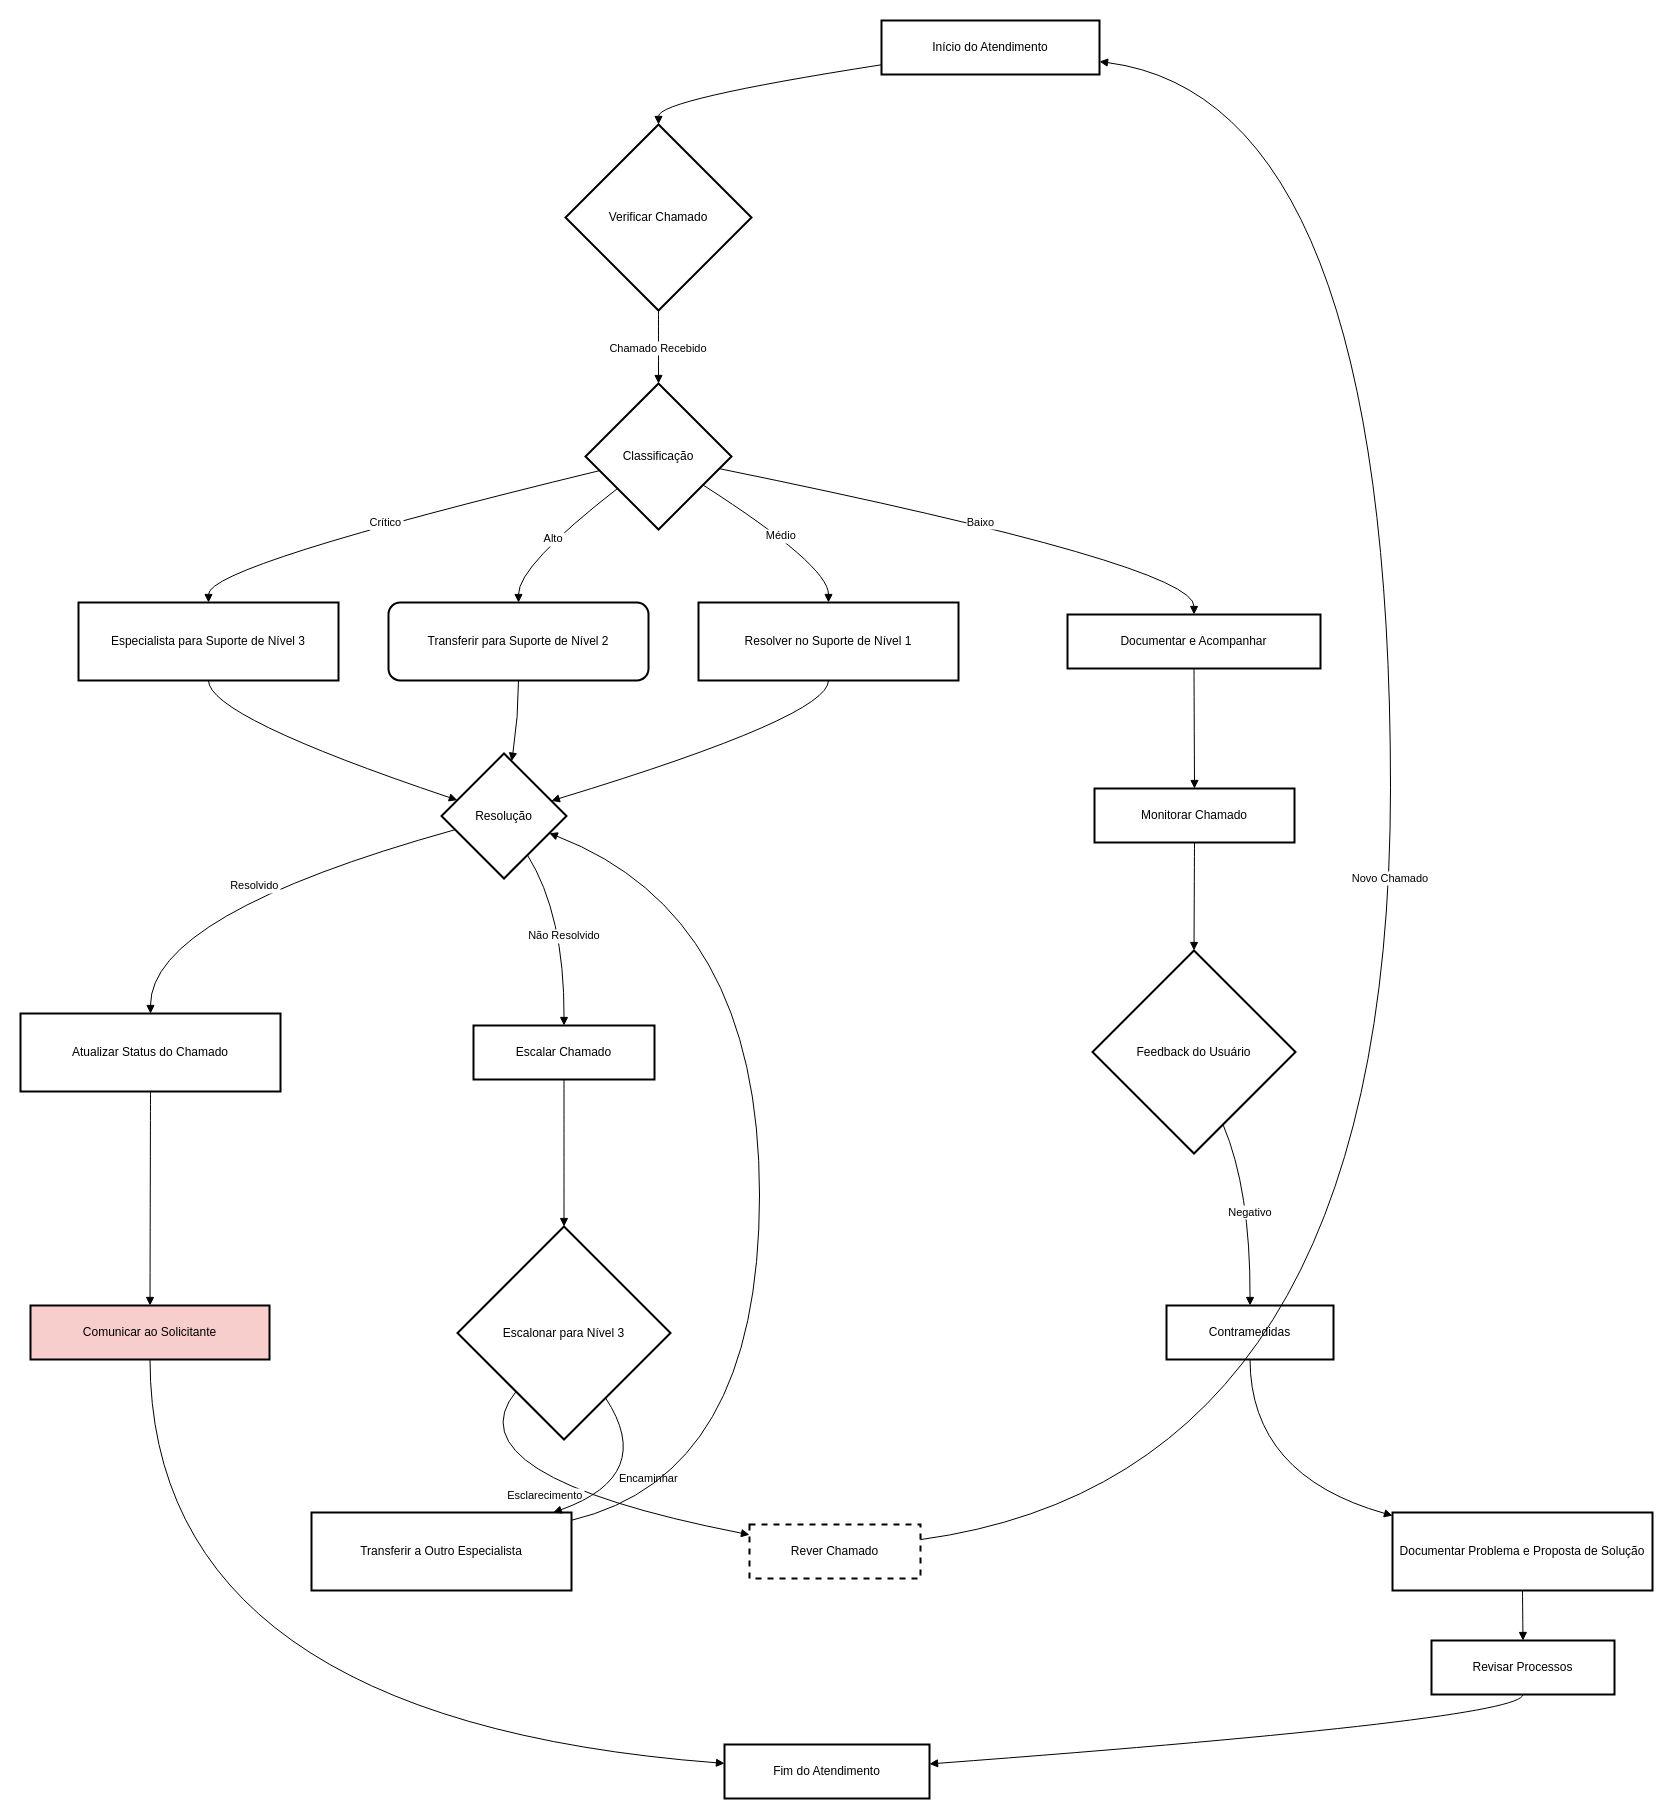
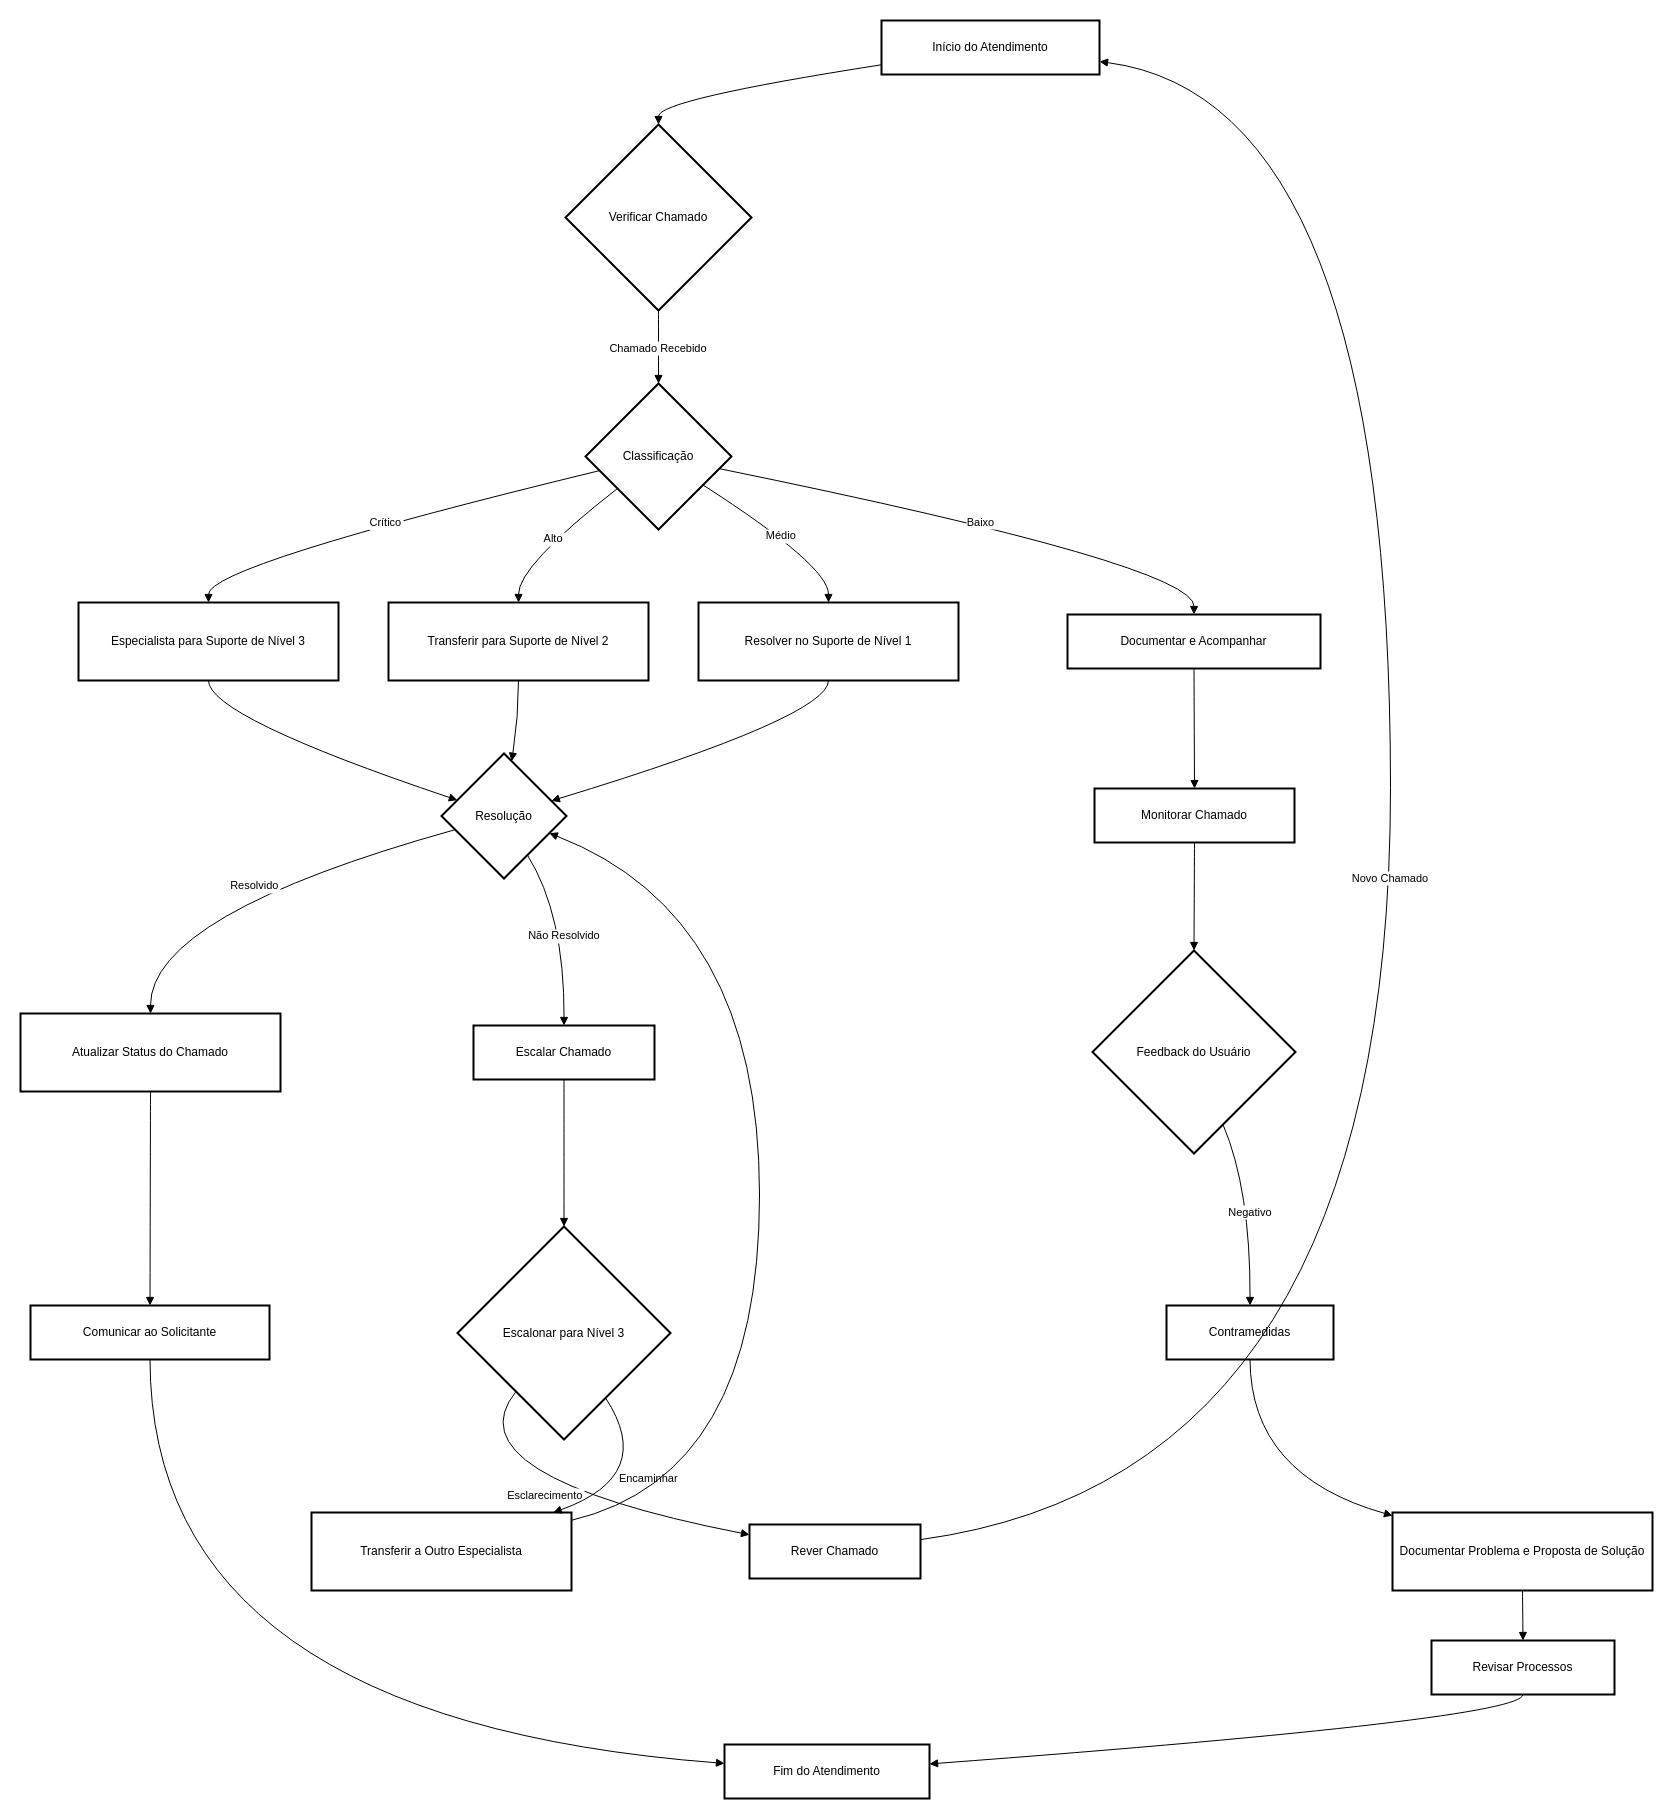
(519, 642) -> (519, 642)
(150, 1333) -> (150, 1333)
(835, 1552) -> (835, 1552)
